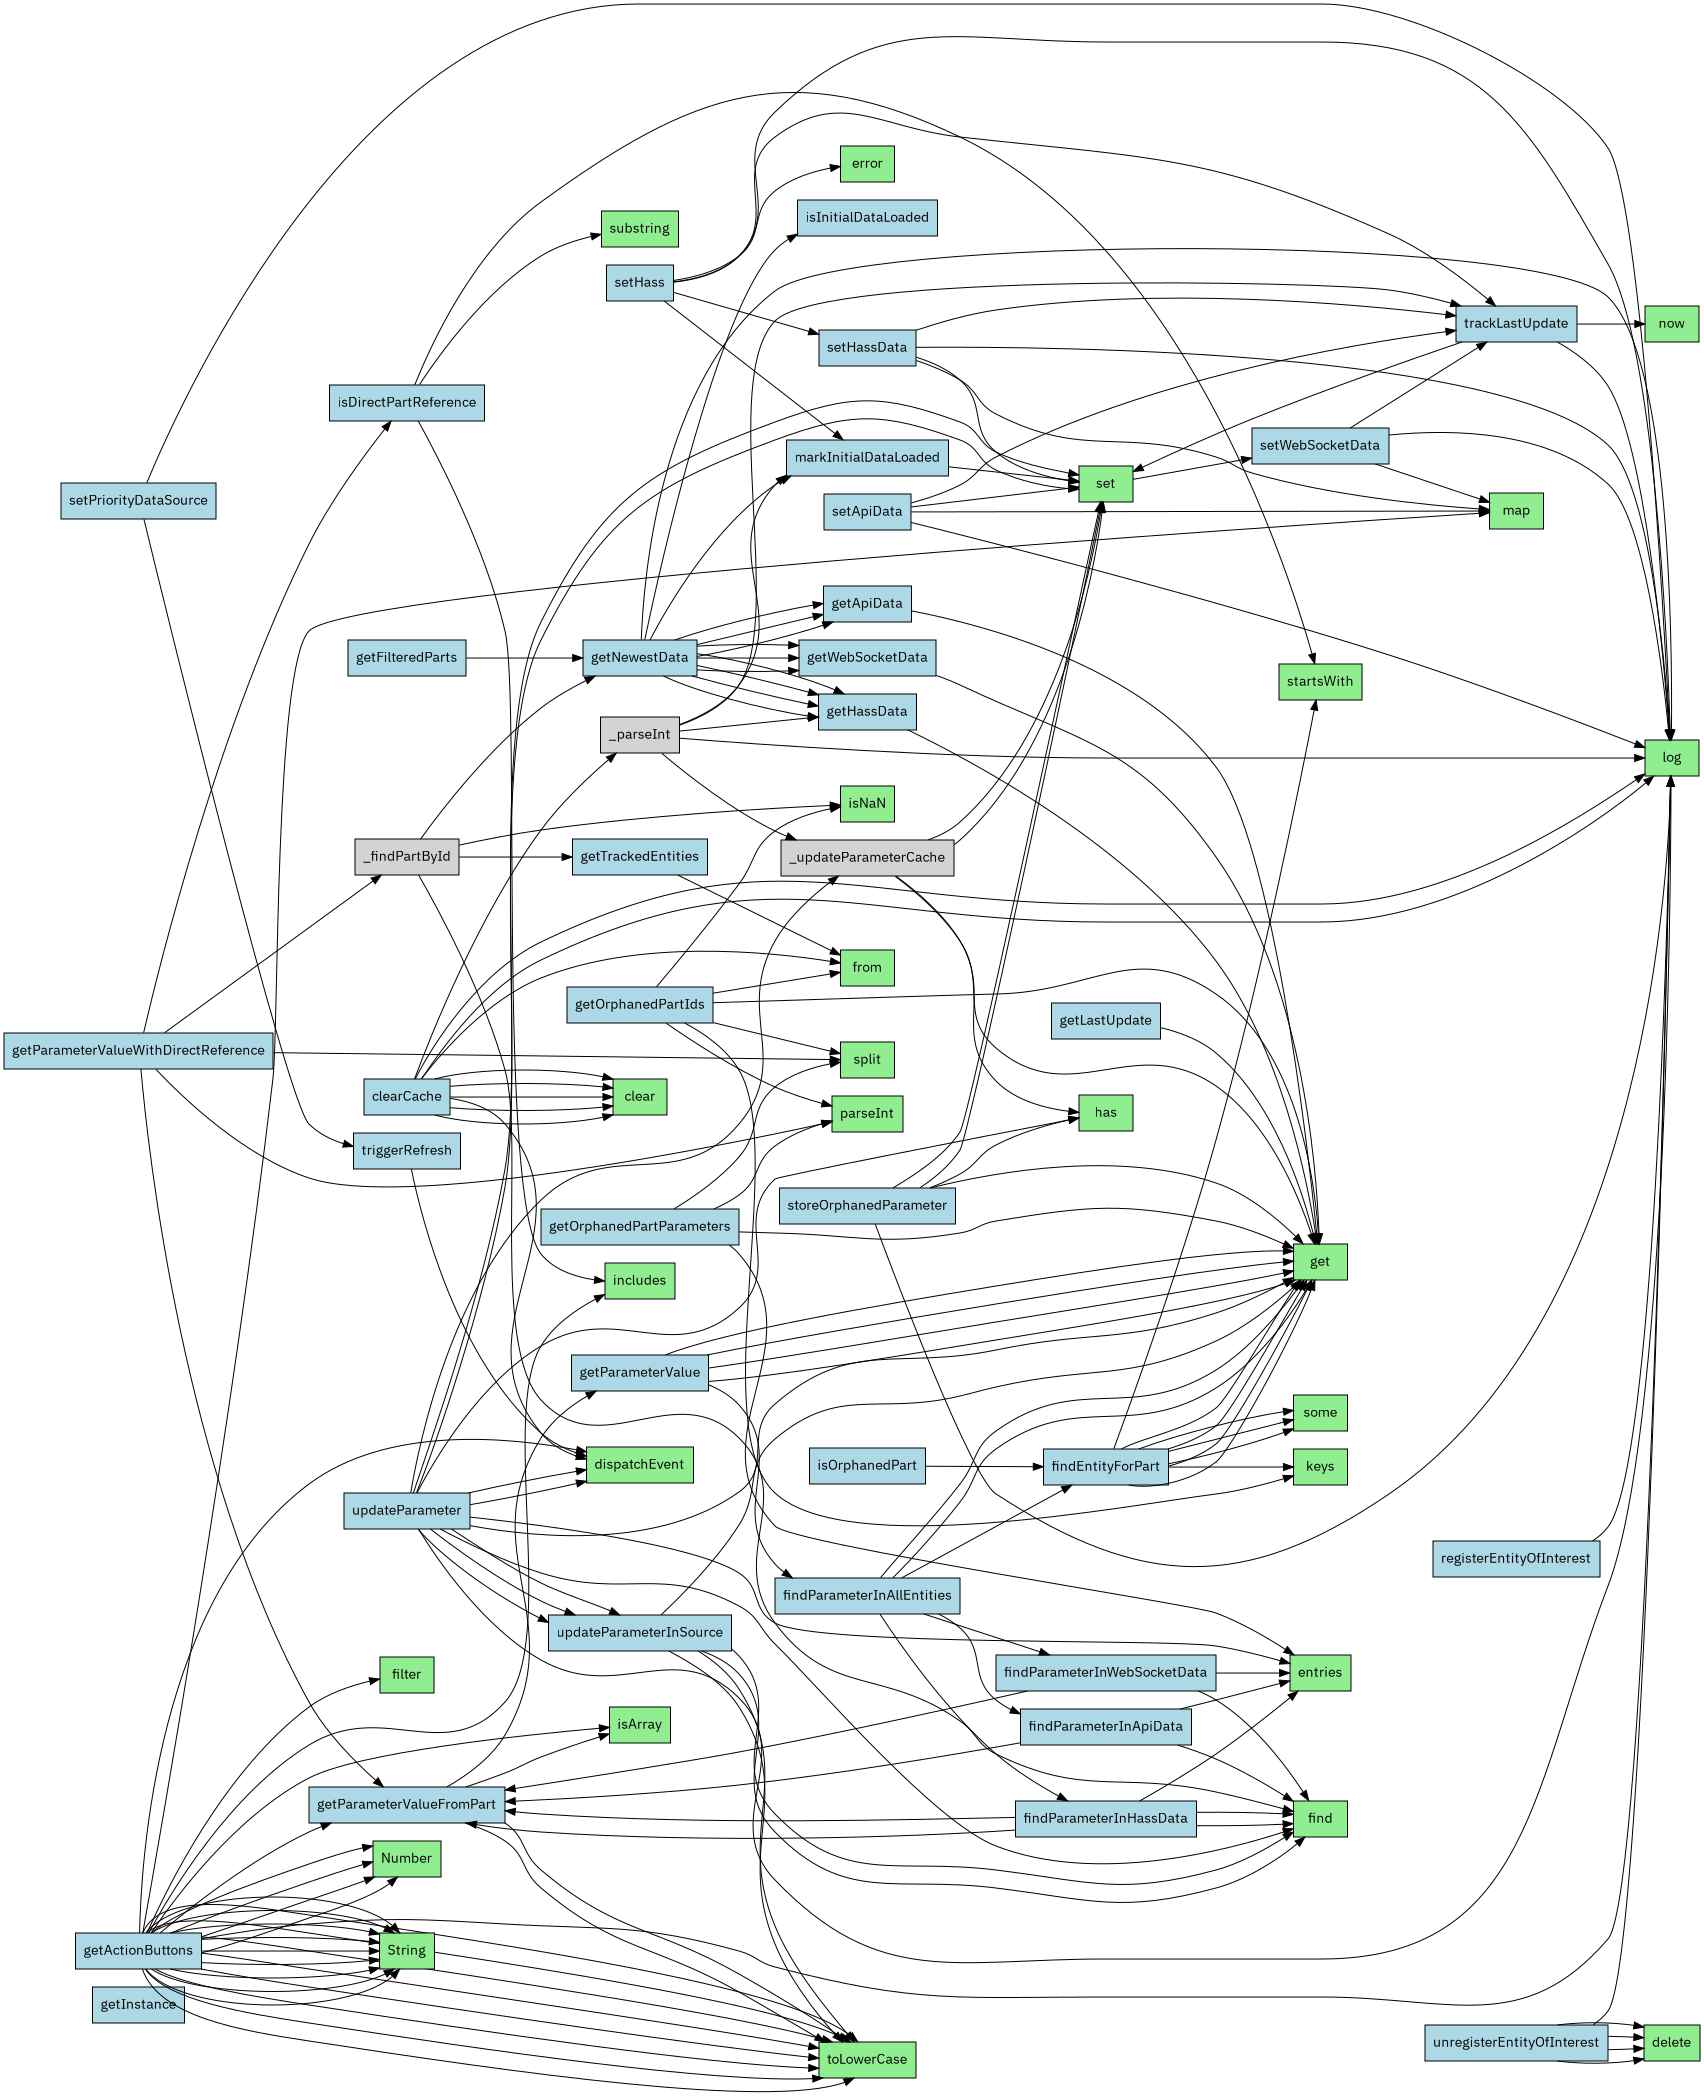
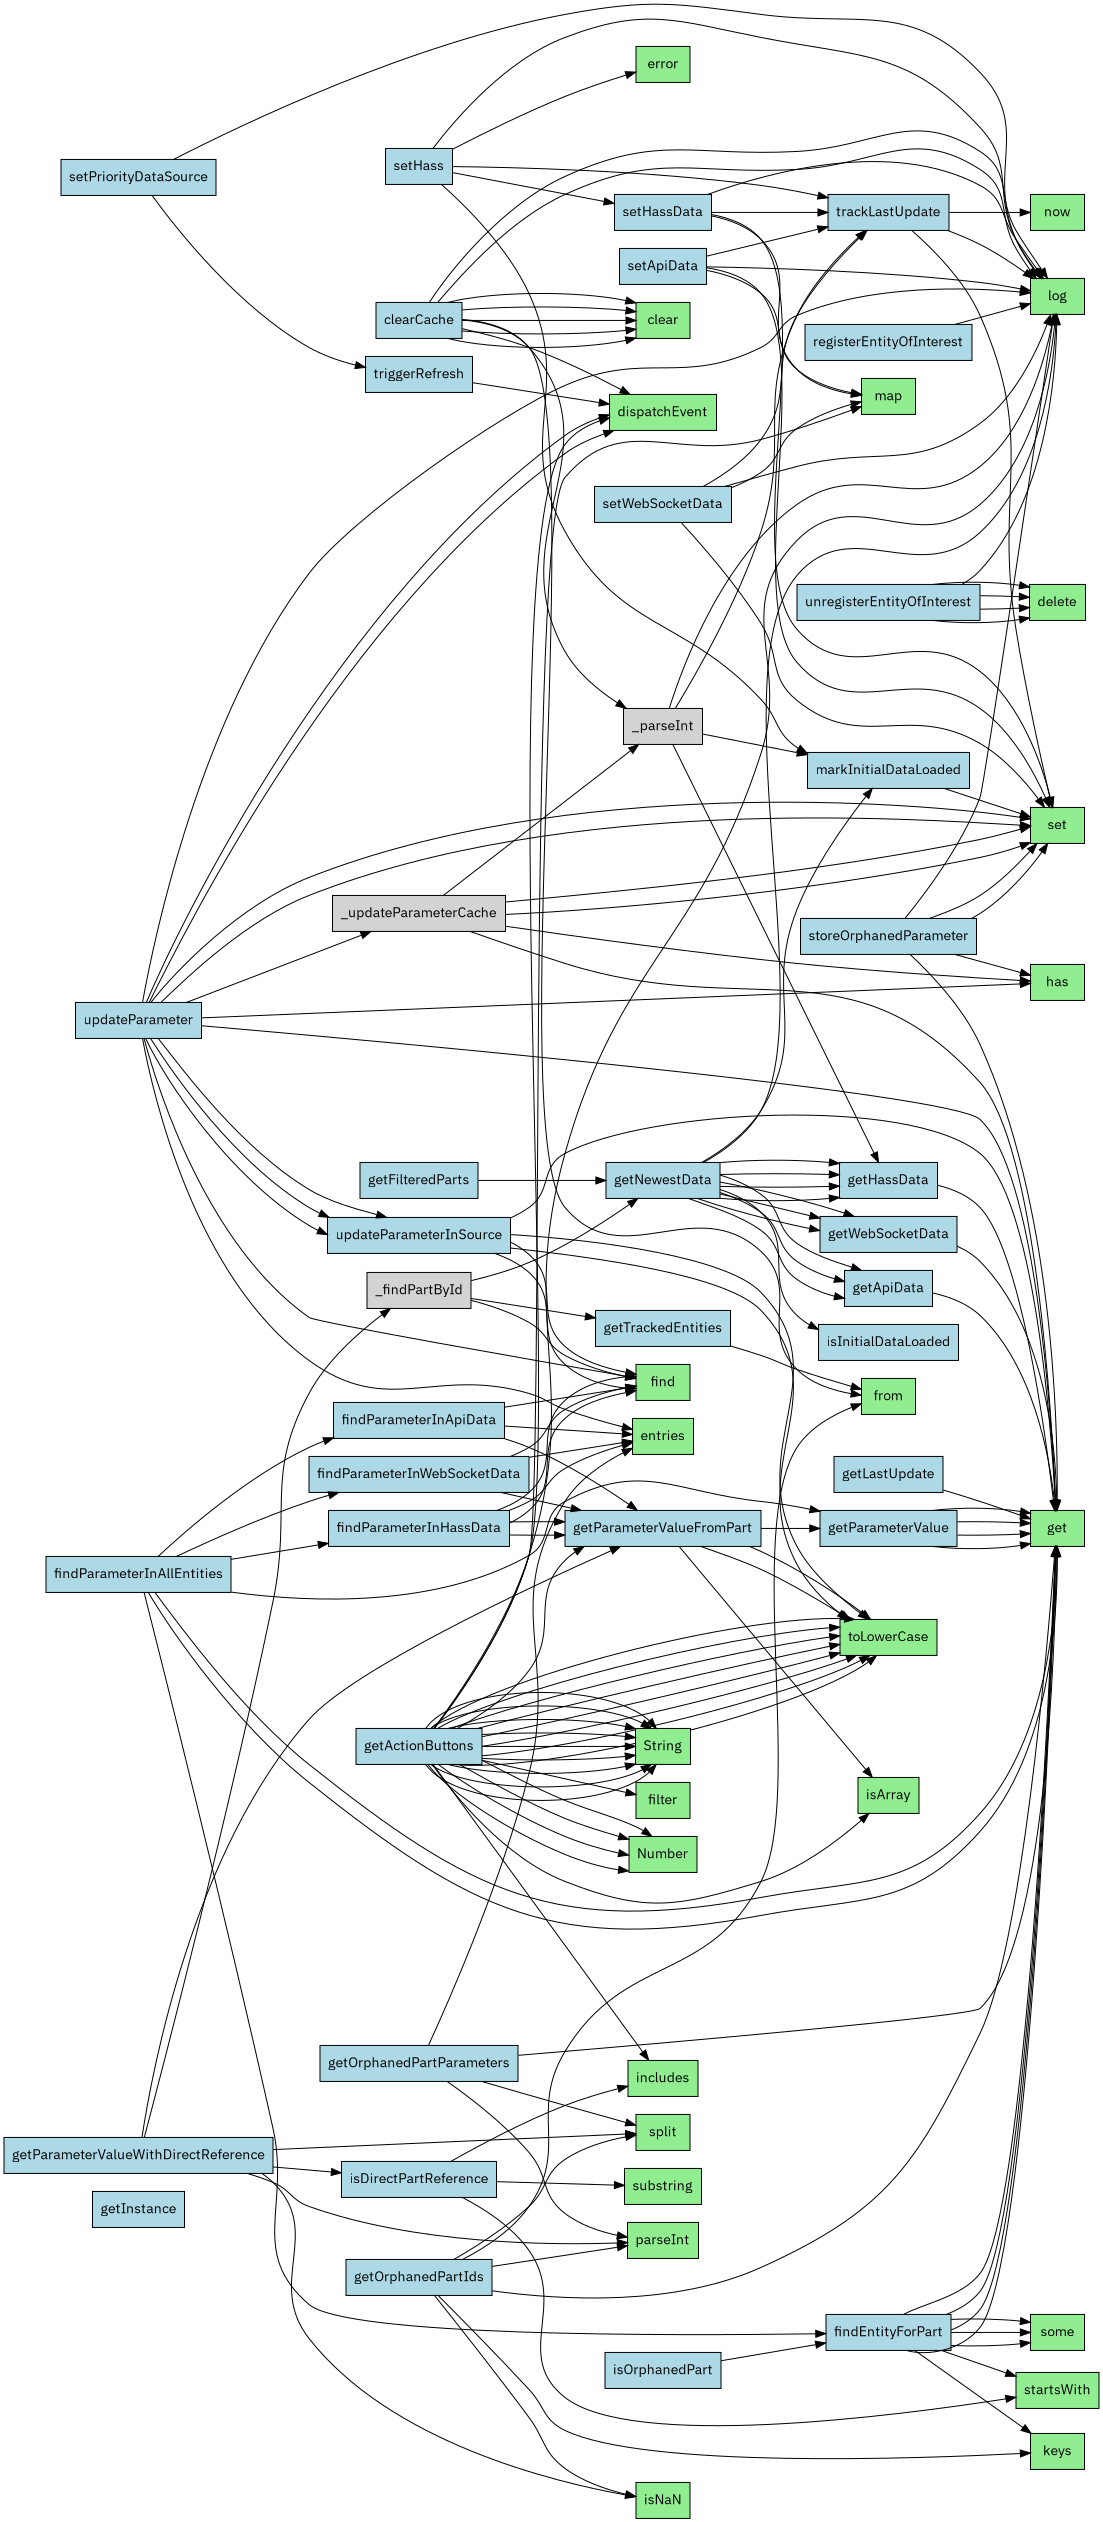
(1187, 470) -> (821, 716)
(721, 799) -> (556, 808)
(644, 818) -> (375, 2399)
(755, 1510) -> (521, 1559)
